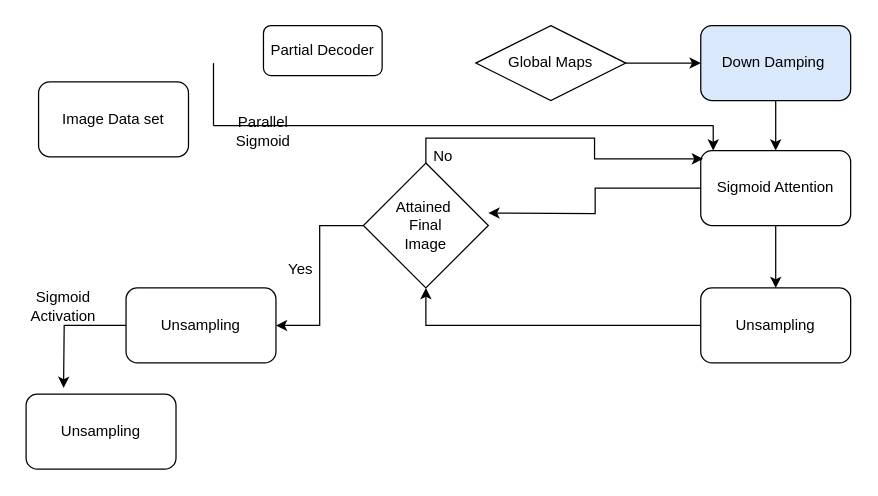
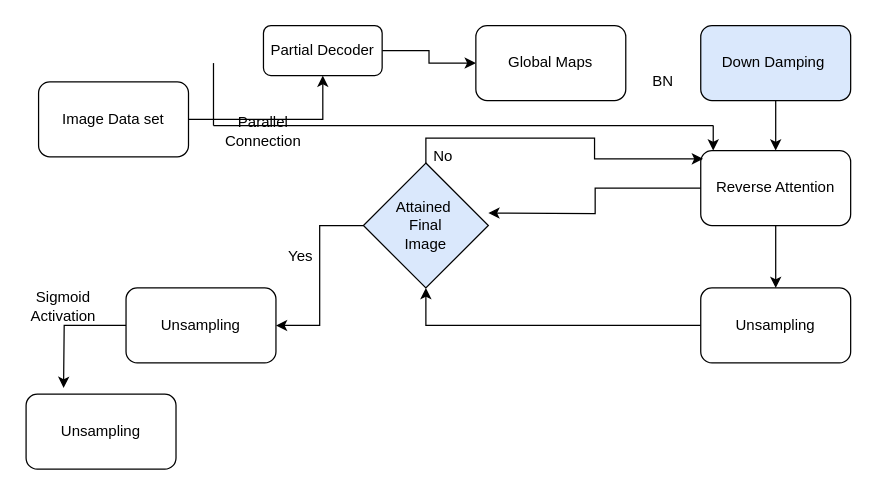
none -> (429, 53)
(551, 63) -> (551, 63)
(659, 63) -> none
none -> (663, 82)
none -> (272, 119)
(263, 132) -> (263, 132)
(776, 188) -> (776, 188)
(426, 226) -> (426, 226)
(301, 269) -> (301, 257)
